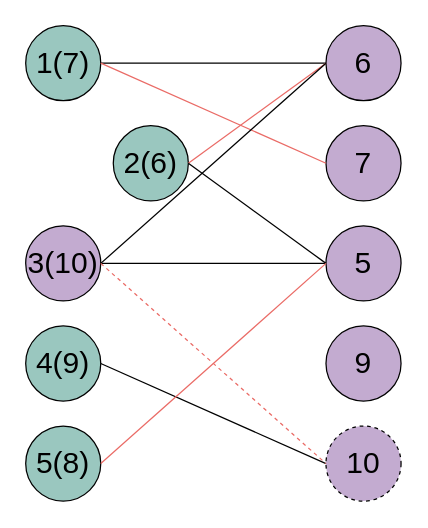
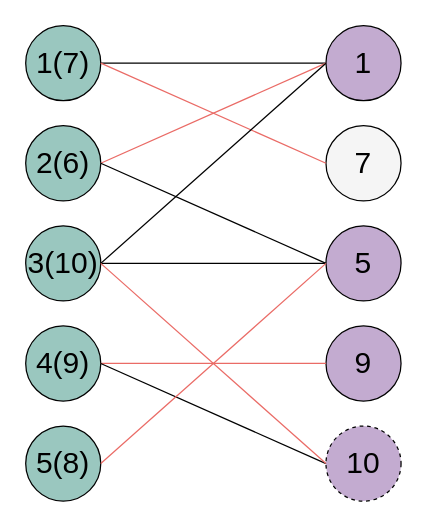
(363, 63) -> (363, 63)
(151, 163) -> (63, 163)
(363, 163) -> (363, 163)
(63, 263) -> (63, 263)
(211, 361) -> (211, 361)
none -> (216, 363)
